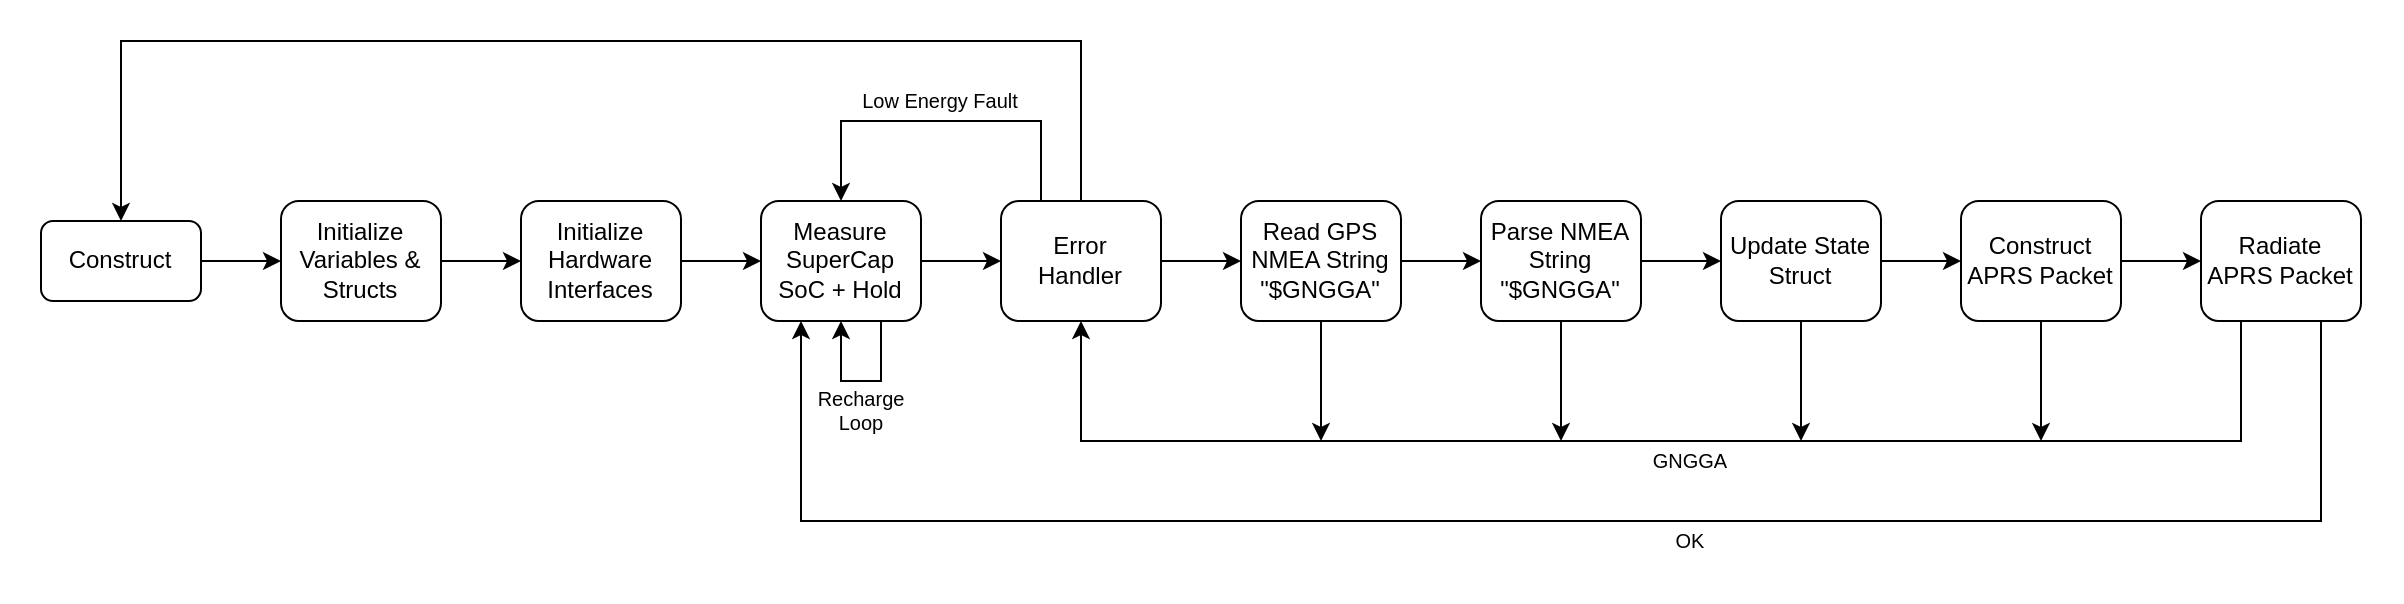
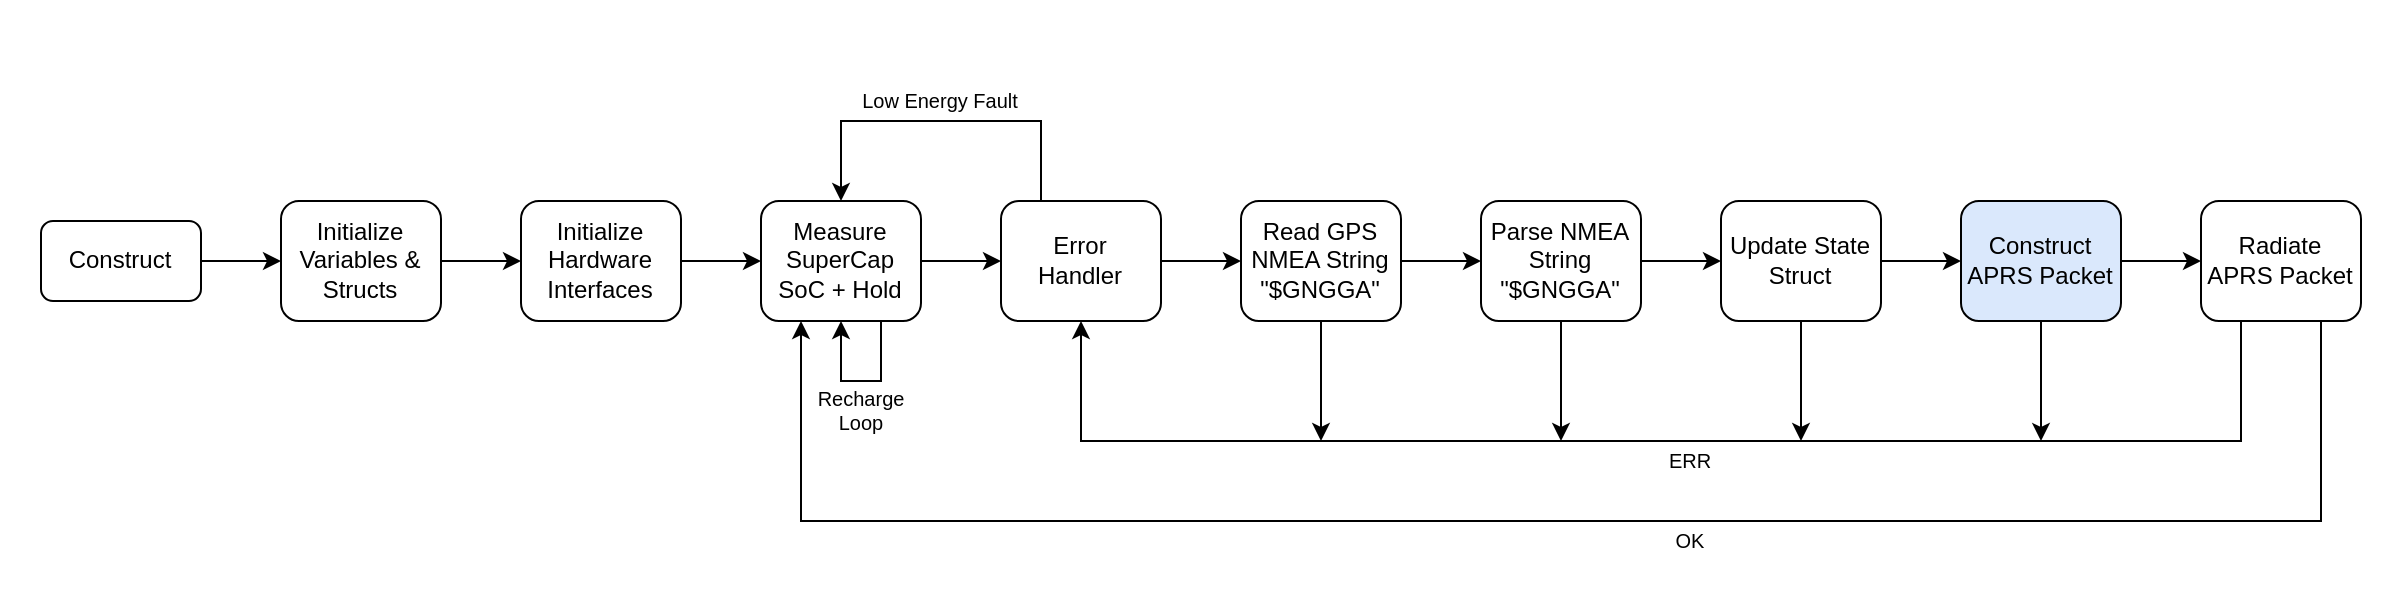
(598, 41) -> none
(2041, 261) -> (2041, 261)
(1691, 461) -> (1691, 461)
